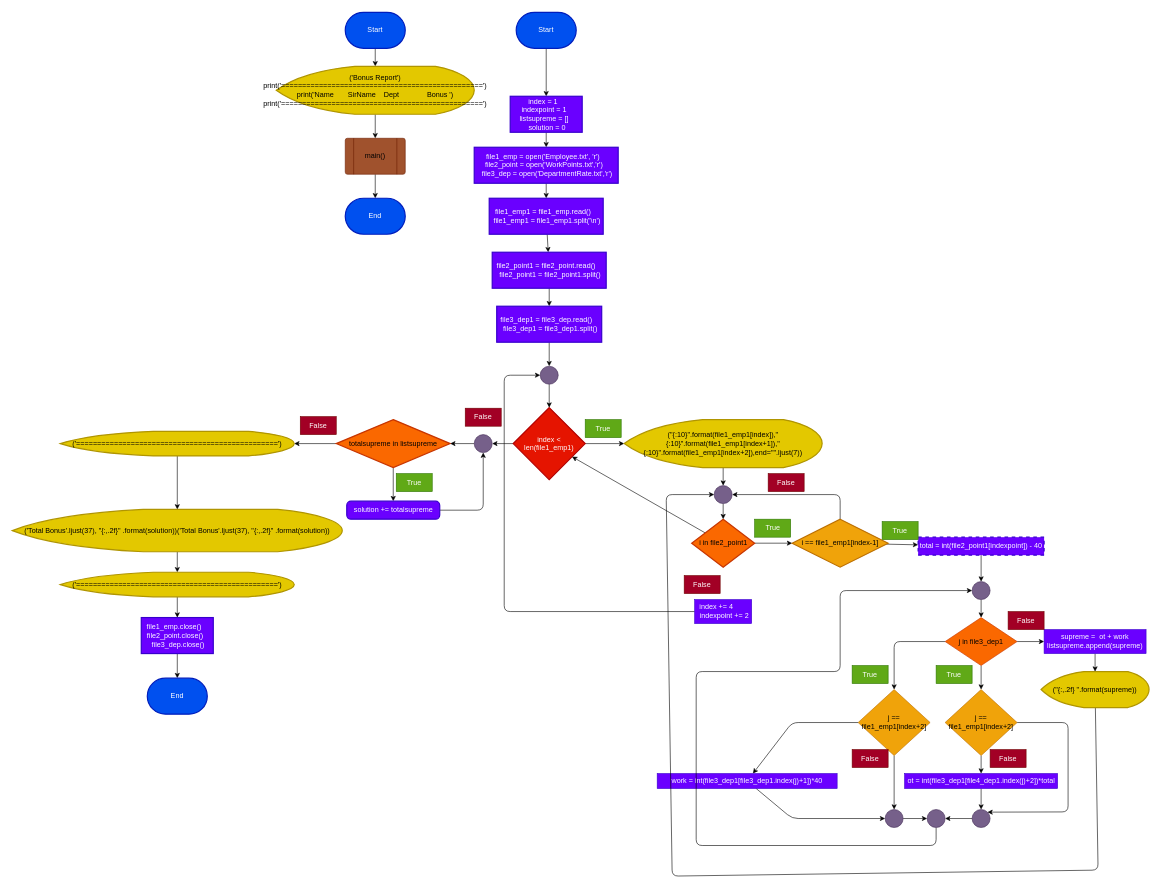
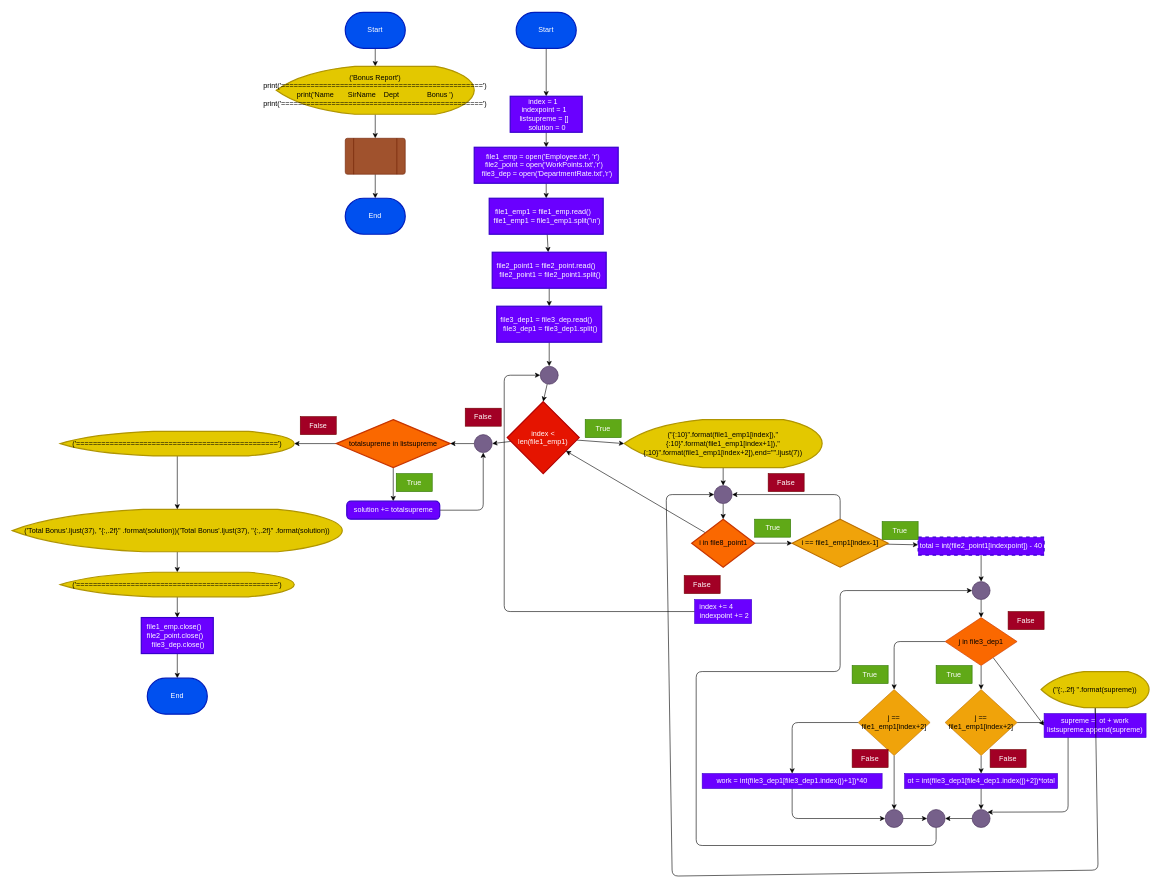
(375, 156) -> none
(549, 444) -> (543, 438)
(724, 543) -> (724, 543)
(1095, 642) -> (1095, 726)
(747, 781) -> (792, 781)
